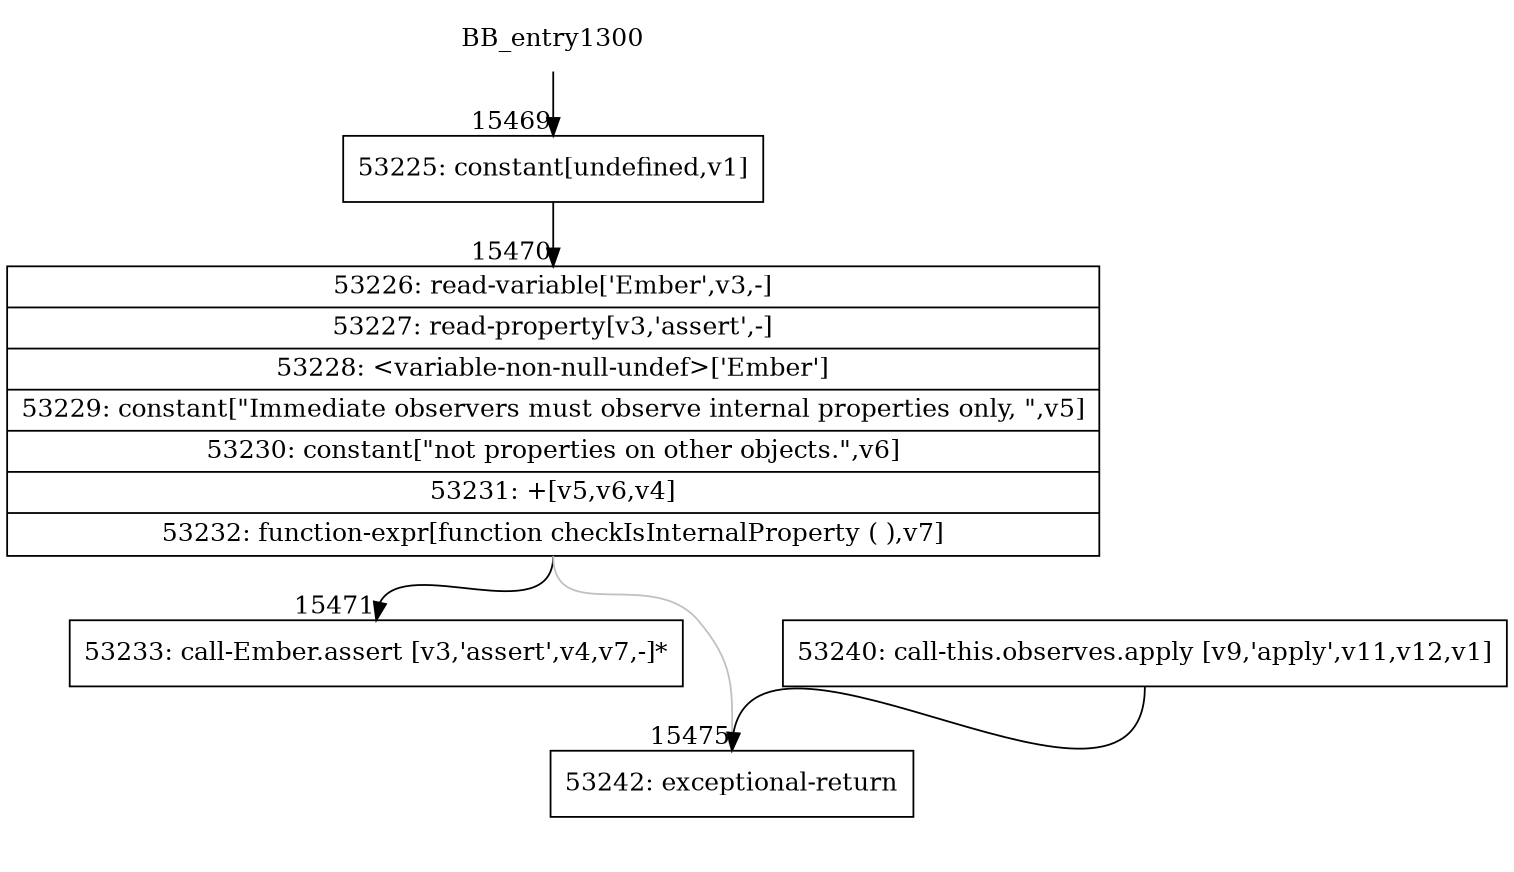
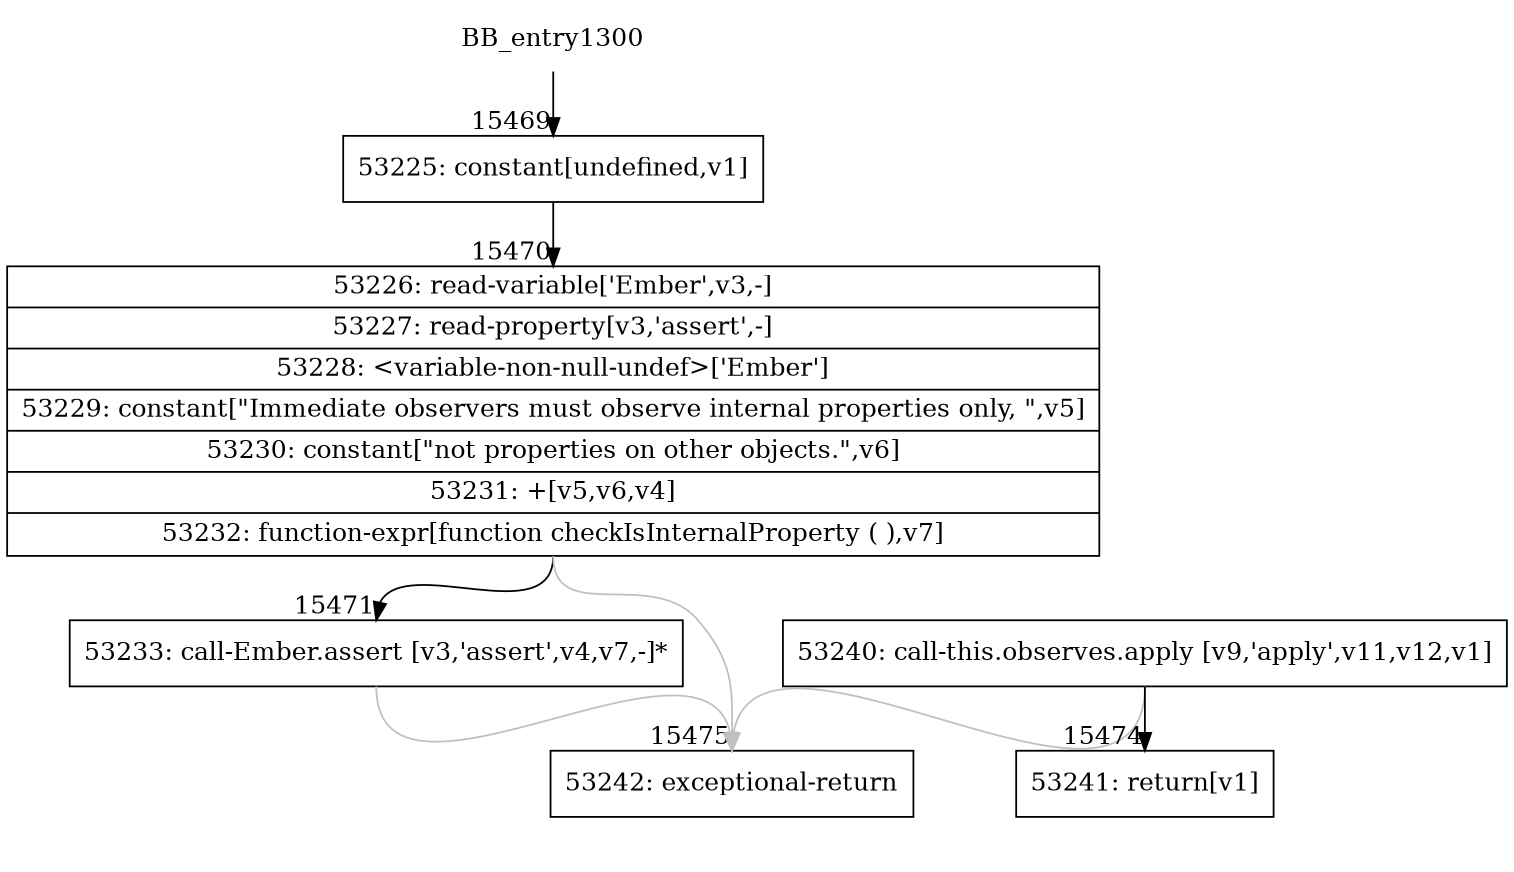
none -> (545, 721)
(947, 721) -> (947, 721)
none -> (1145, 784)
